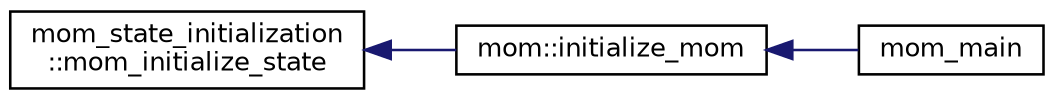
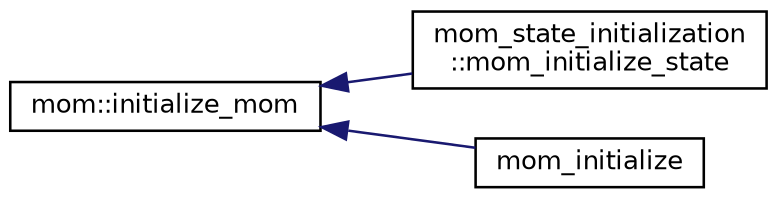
(424, 50) -> (380, 78)
(951, 50) -> (590, 163)
